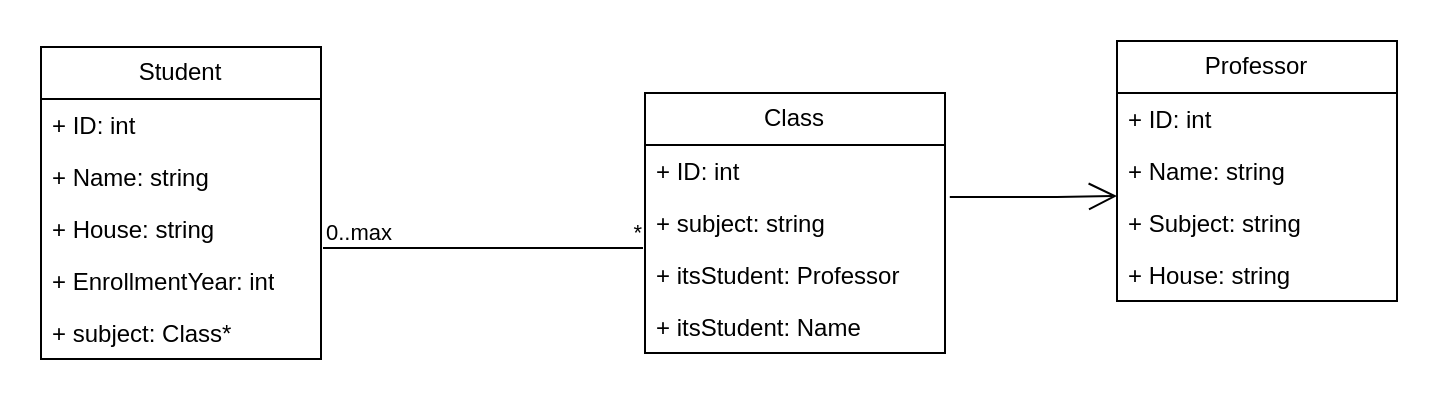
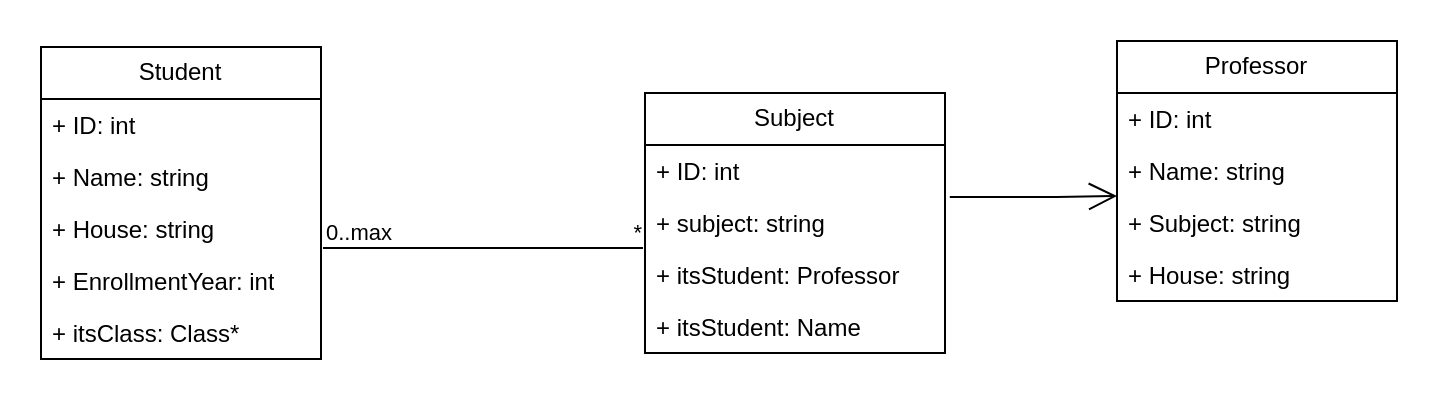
(795, 119) -> (795, 119)
(155, 335) -> (155, 335)
